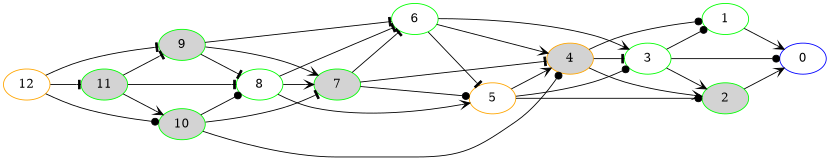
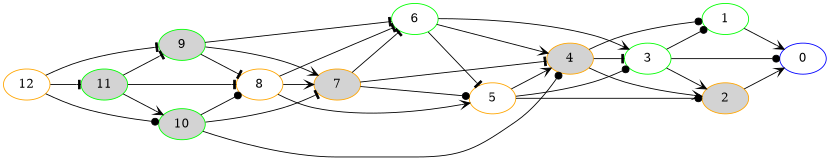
(260, 85) -> (260, 85)
(337, 85) -> (337, 85)
(725, 98) -> (725, 98)
